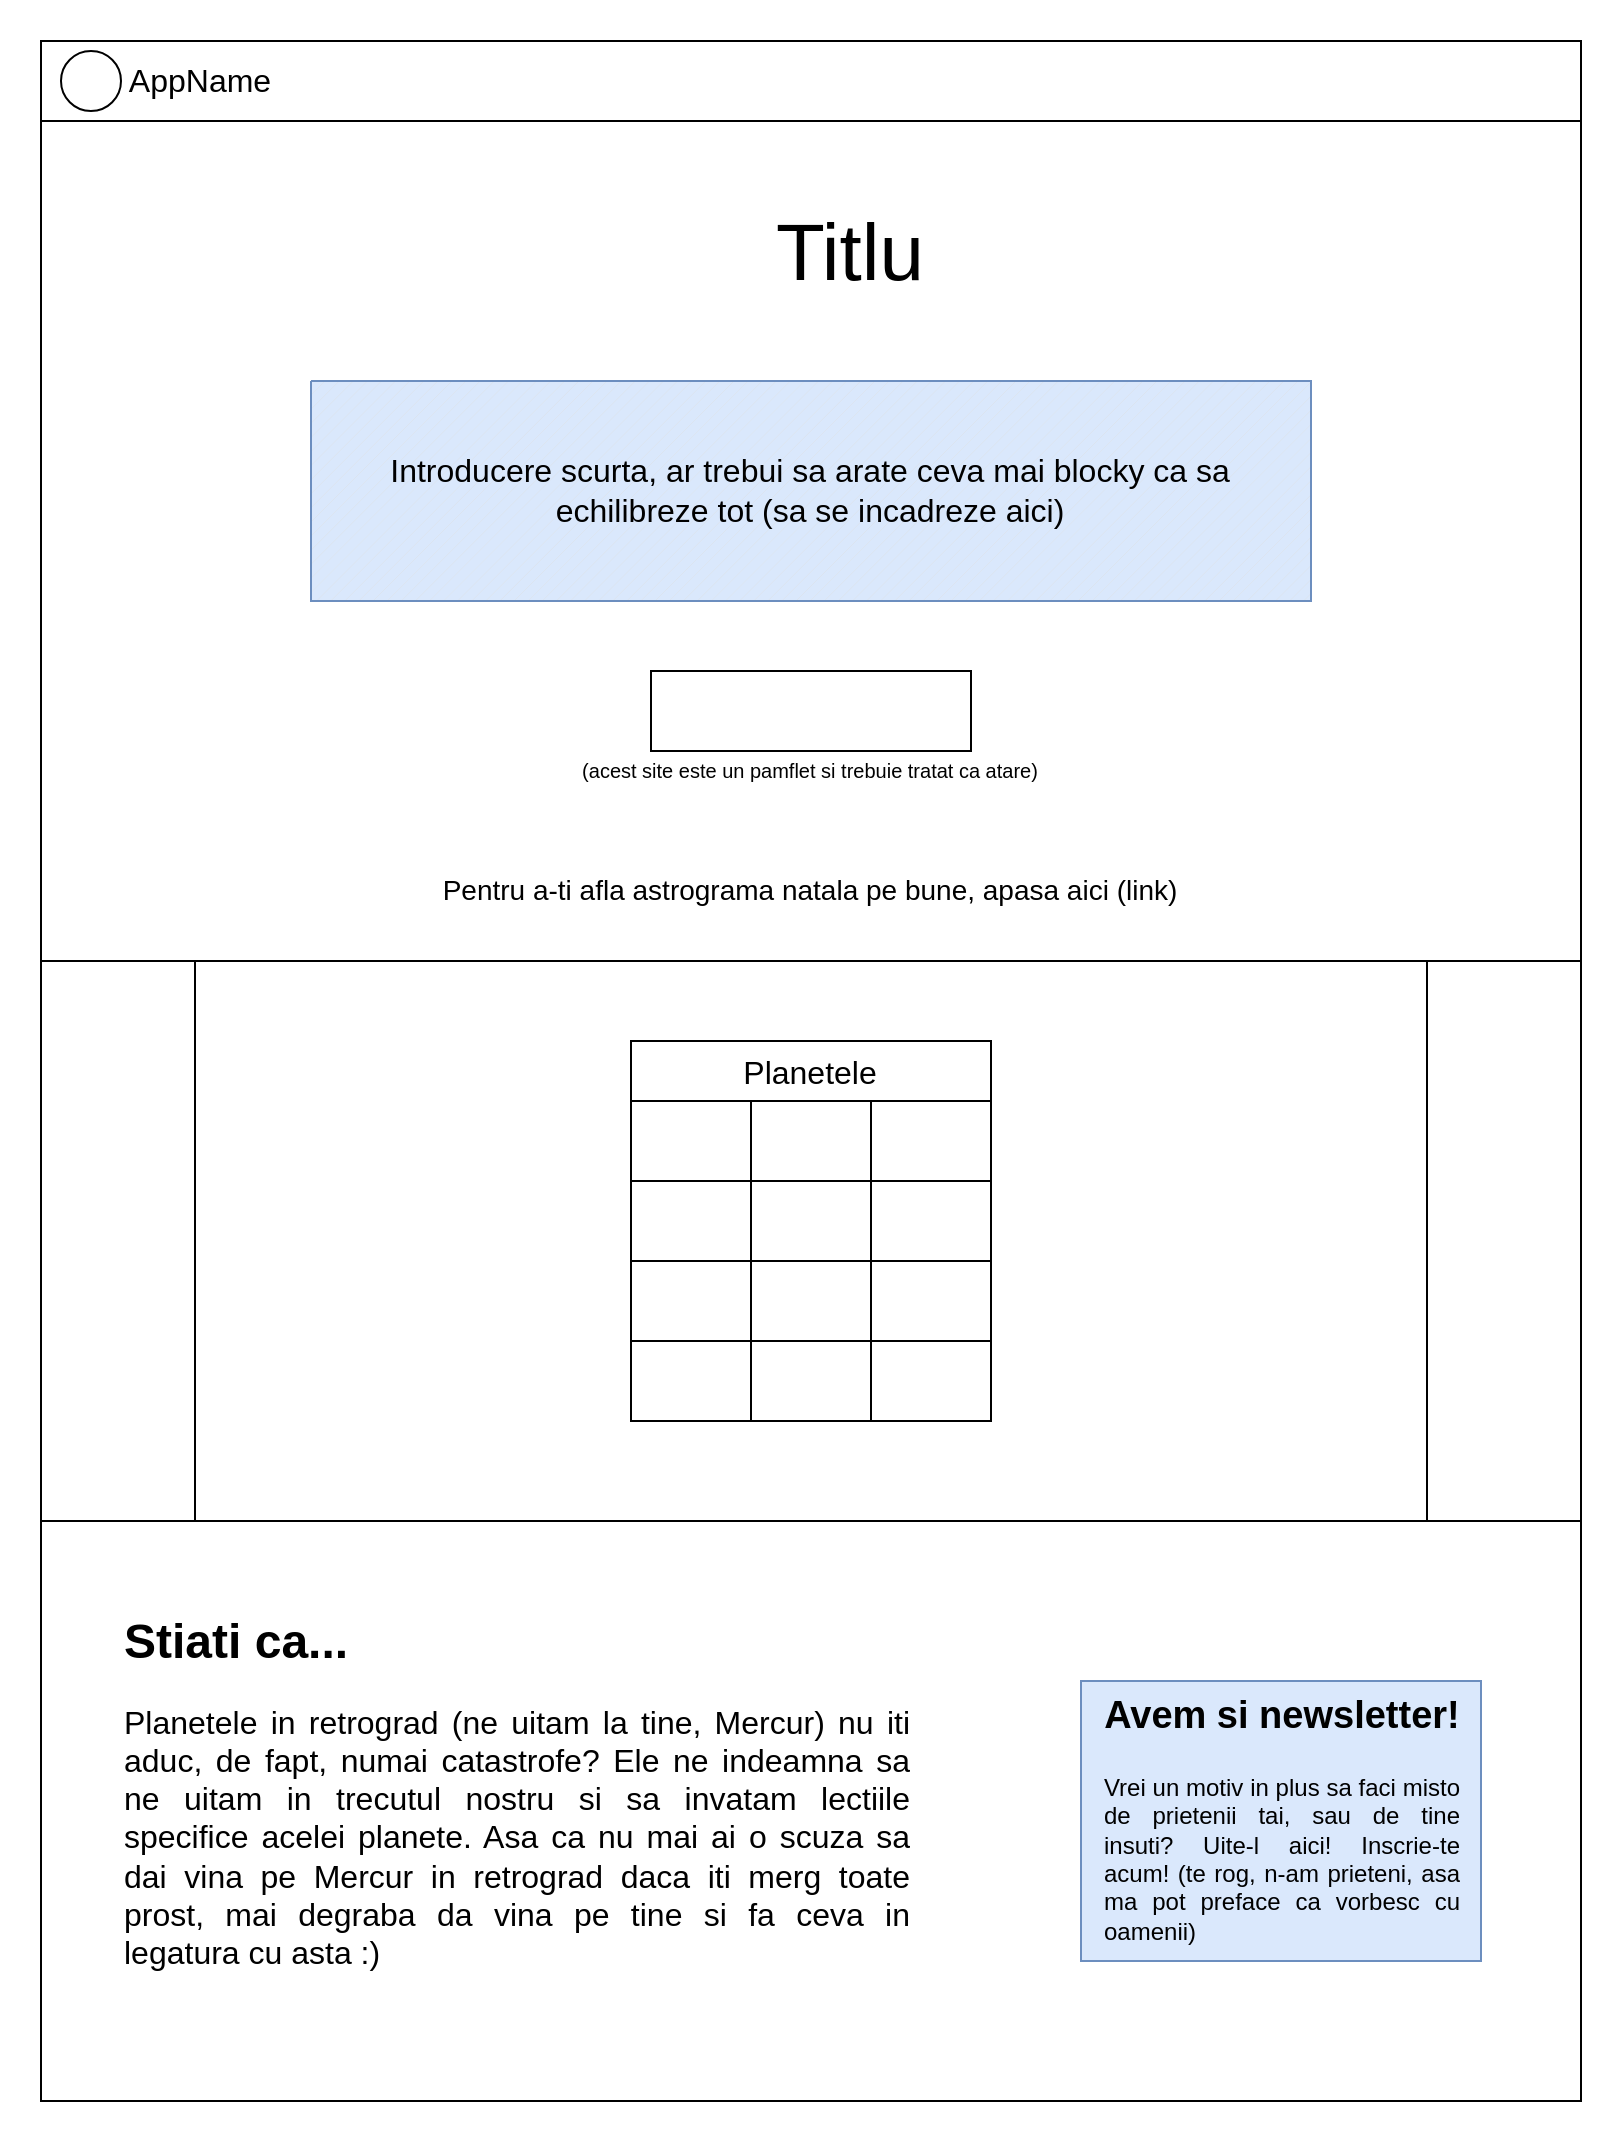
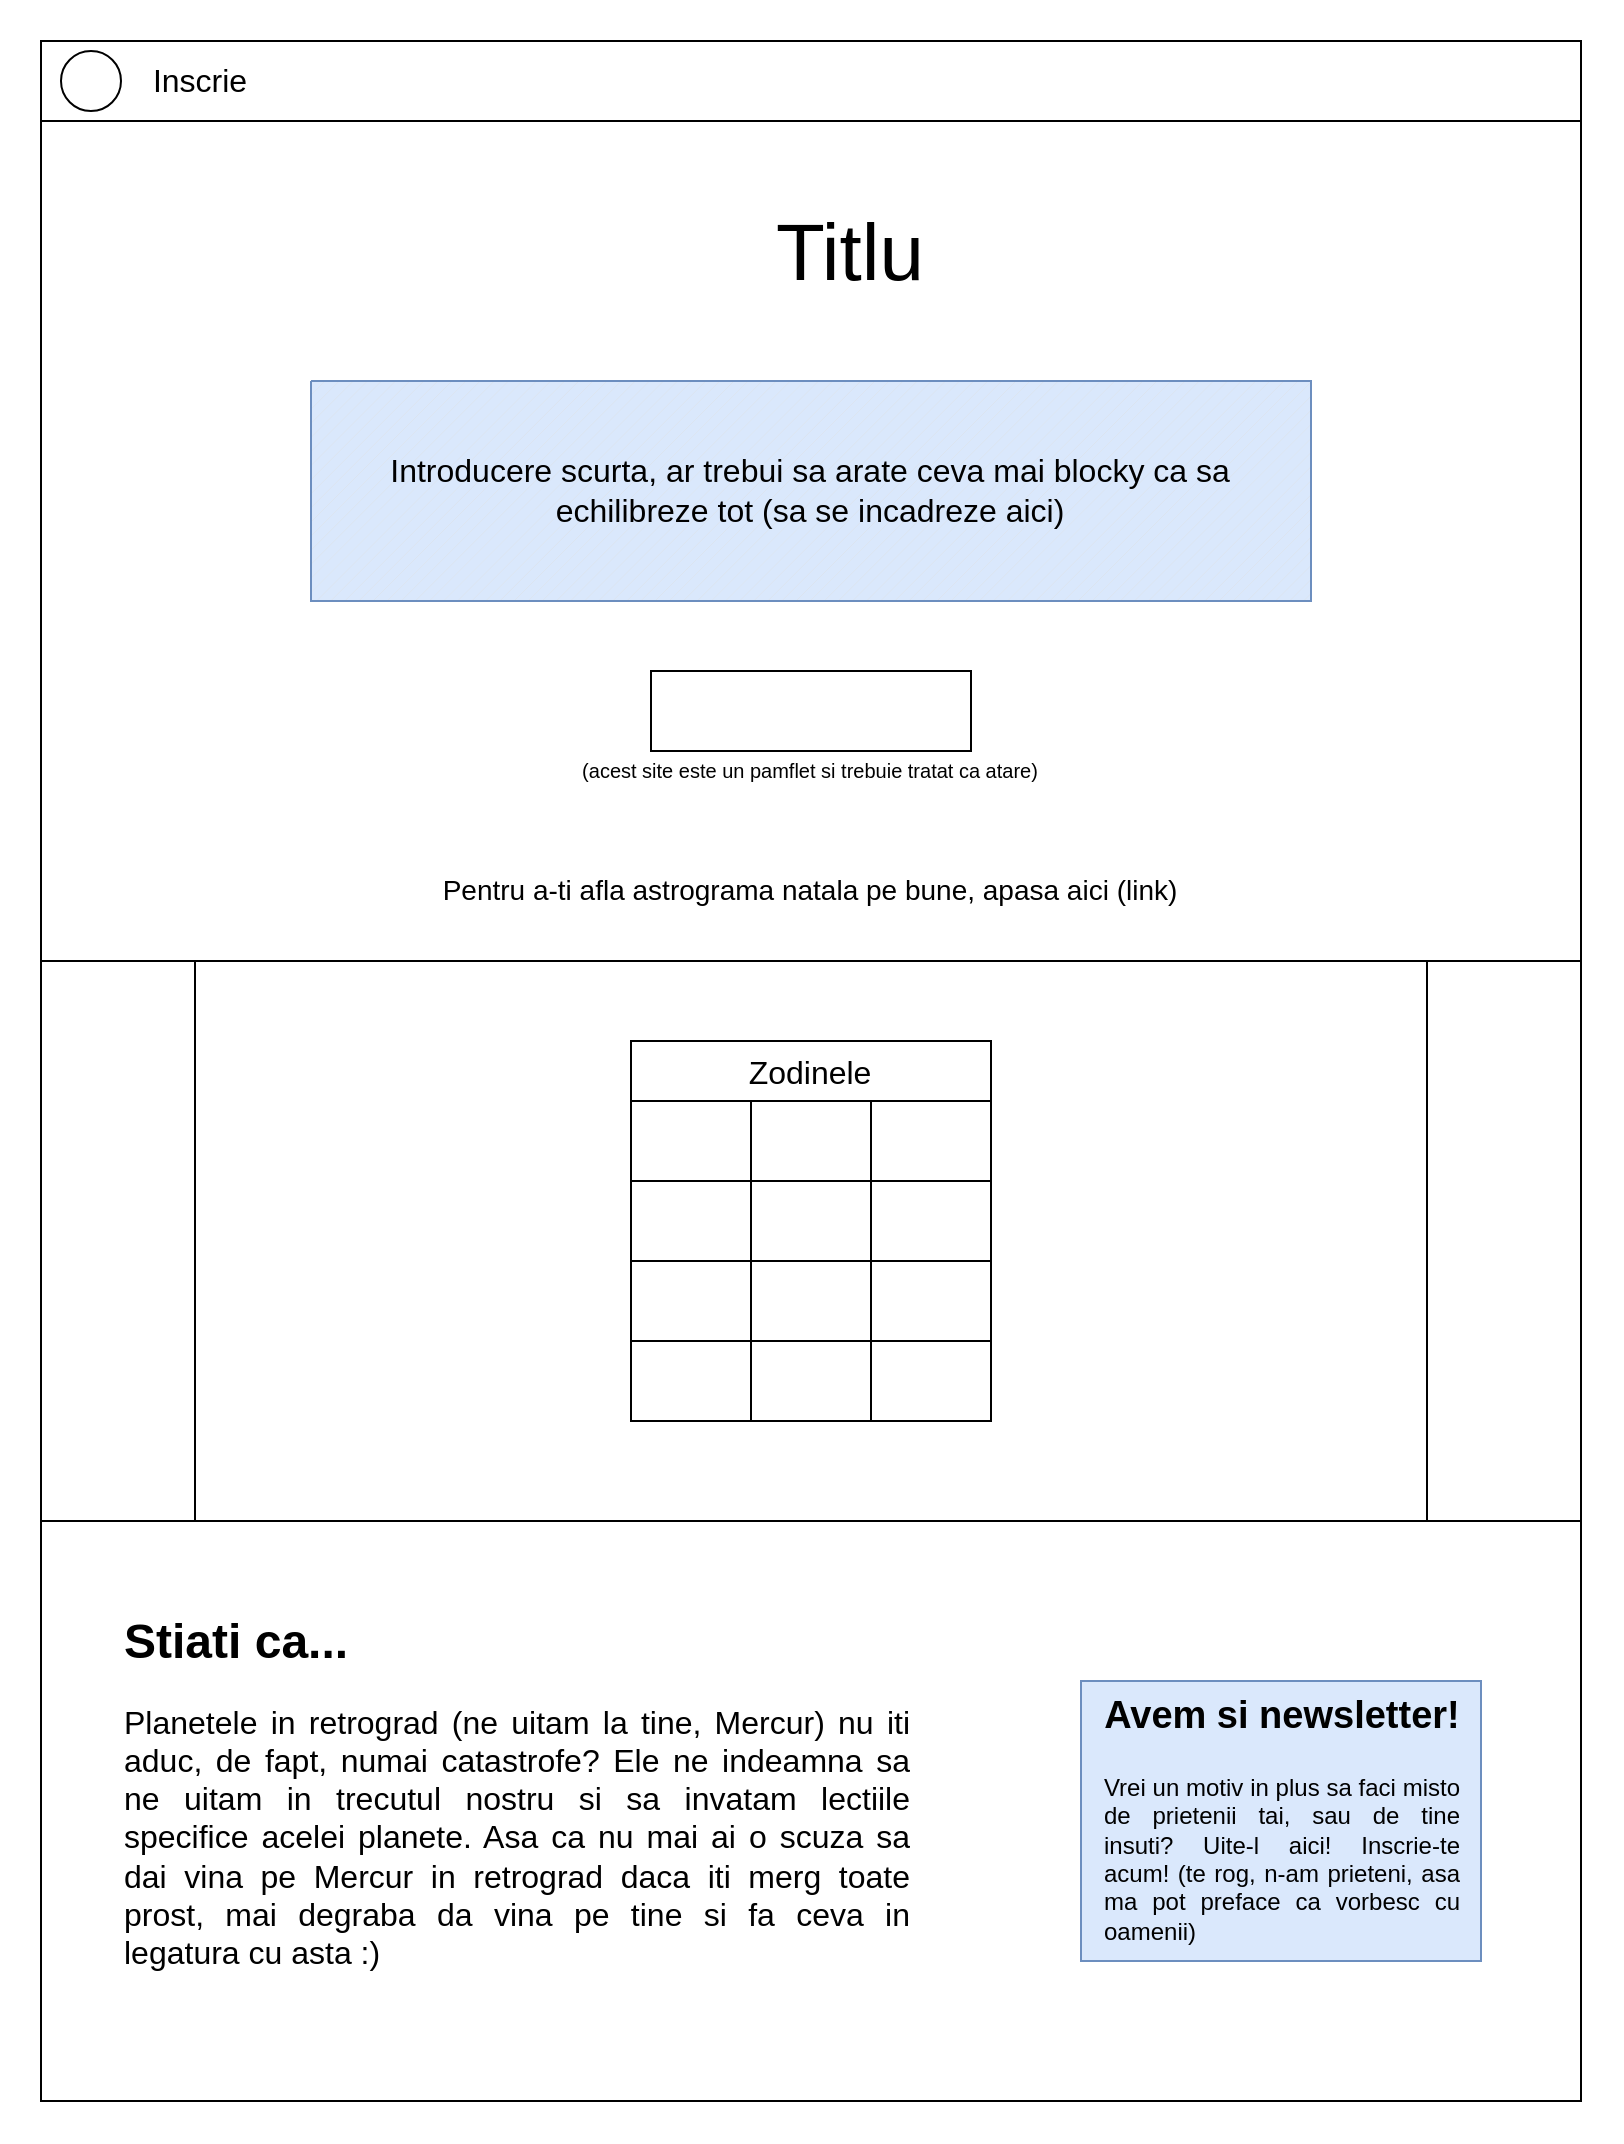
(201, 81) -> (201, 81)
(810, 1073) -> (810, 1073)
